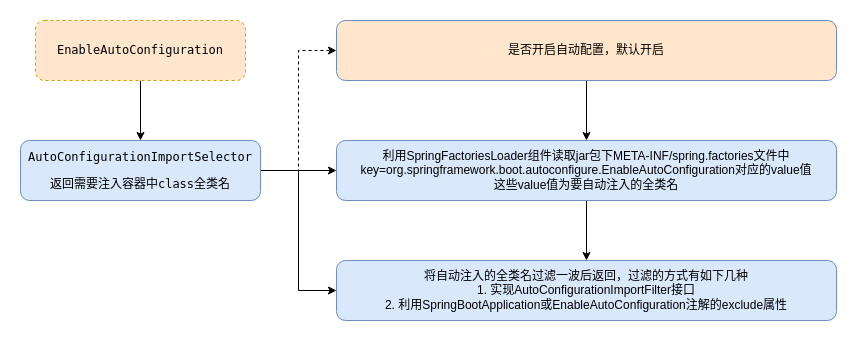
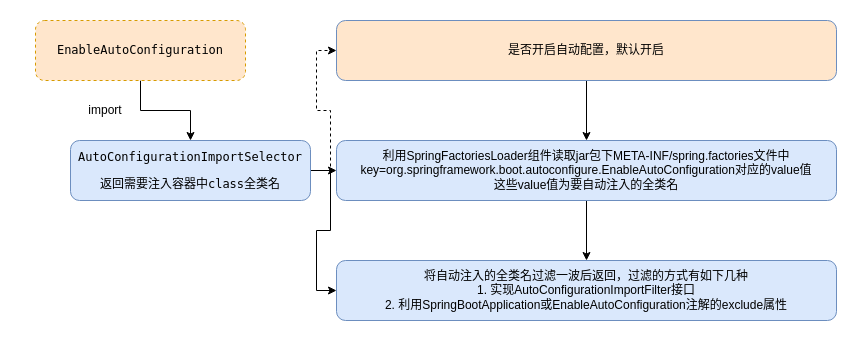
none -> (106, 111)
(141, 171) -> (191, 171)
